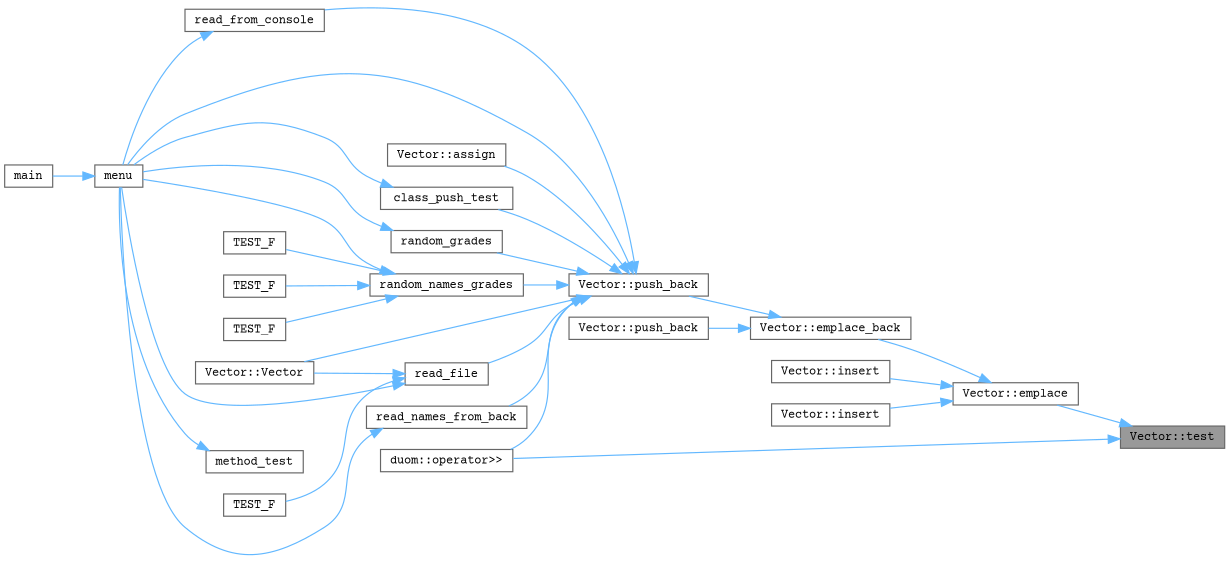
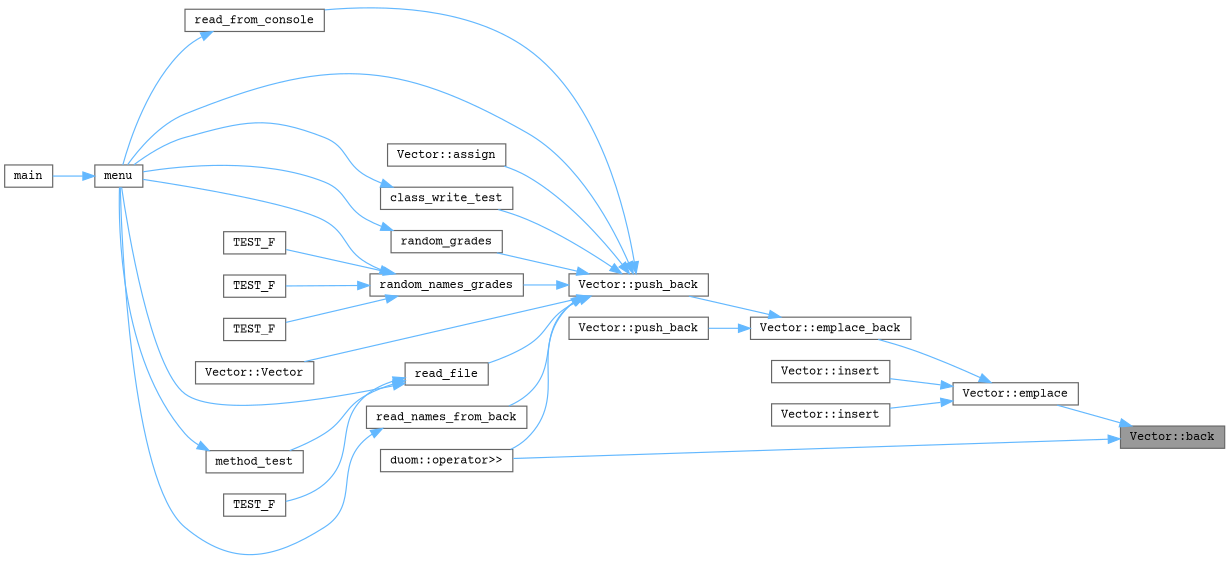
(447, 198) -> (447, 198)
(353, 373) -> (342, 417)
(1173, 437) -> (1173, 437)
